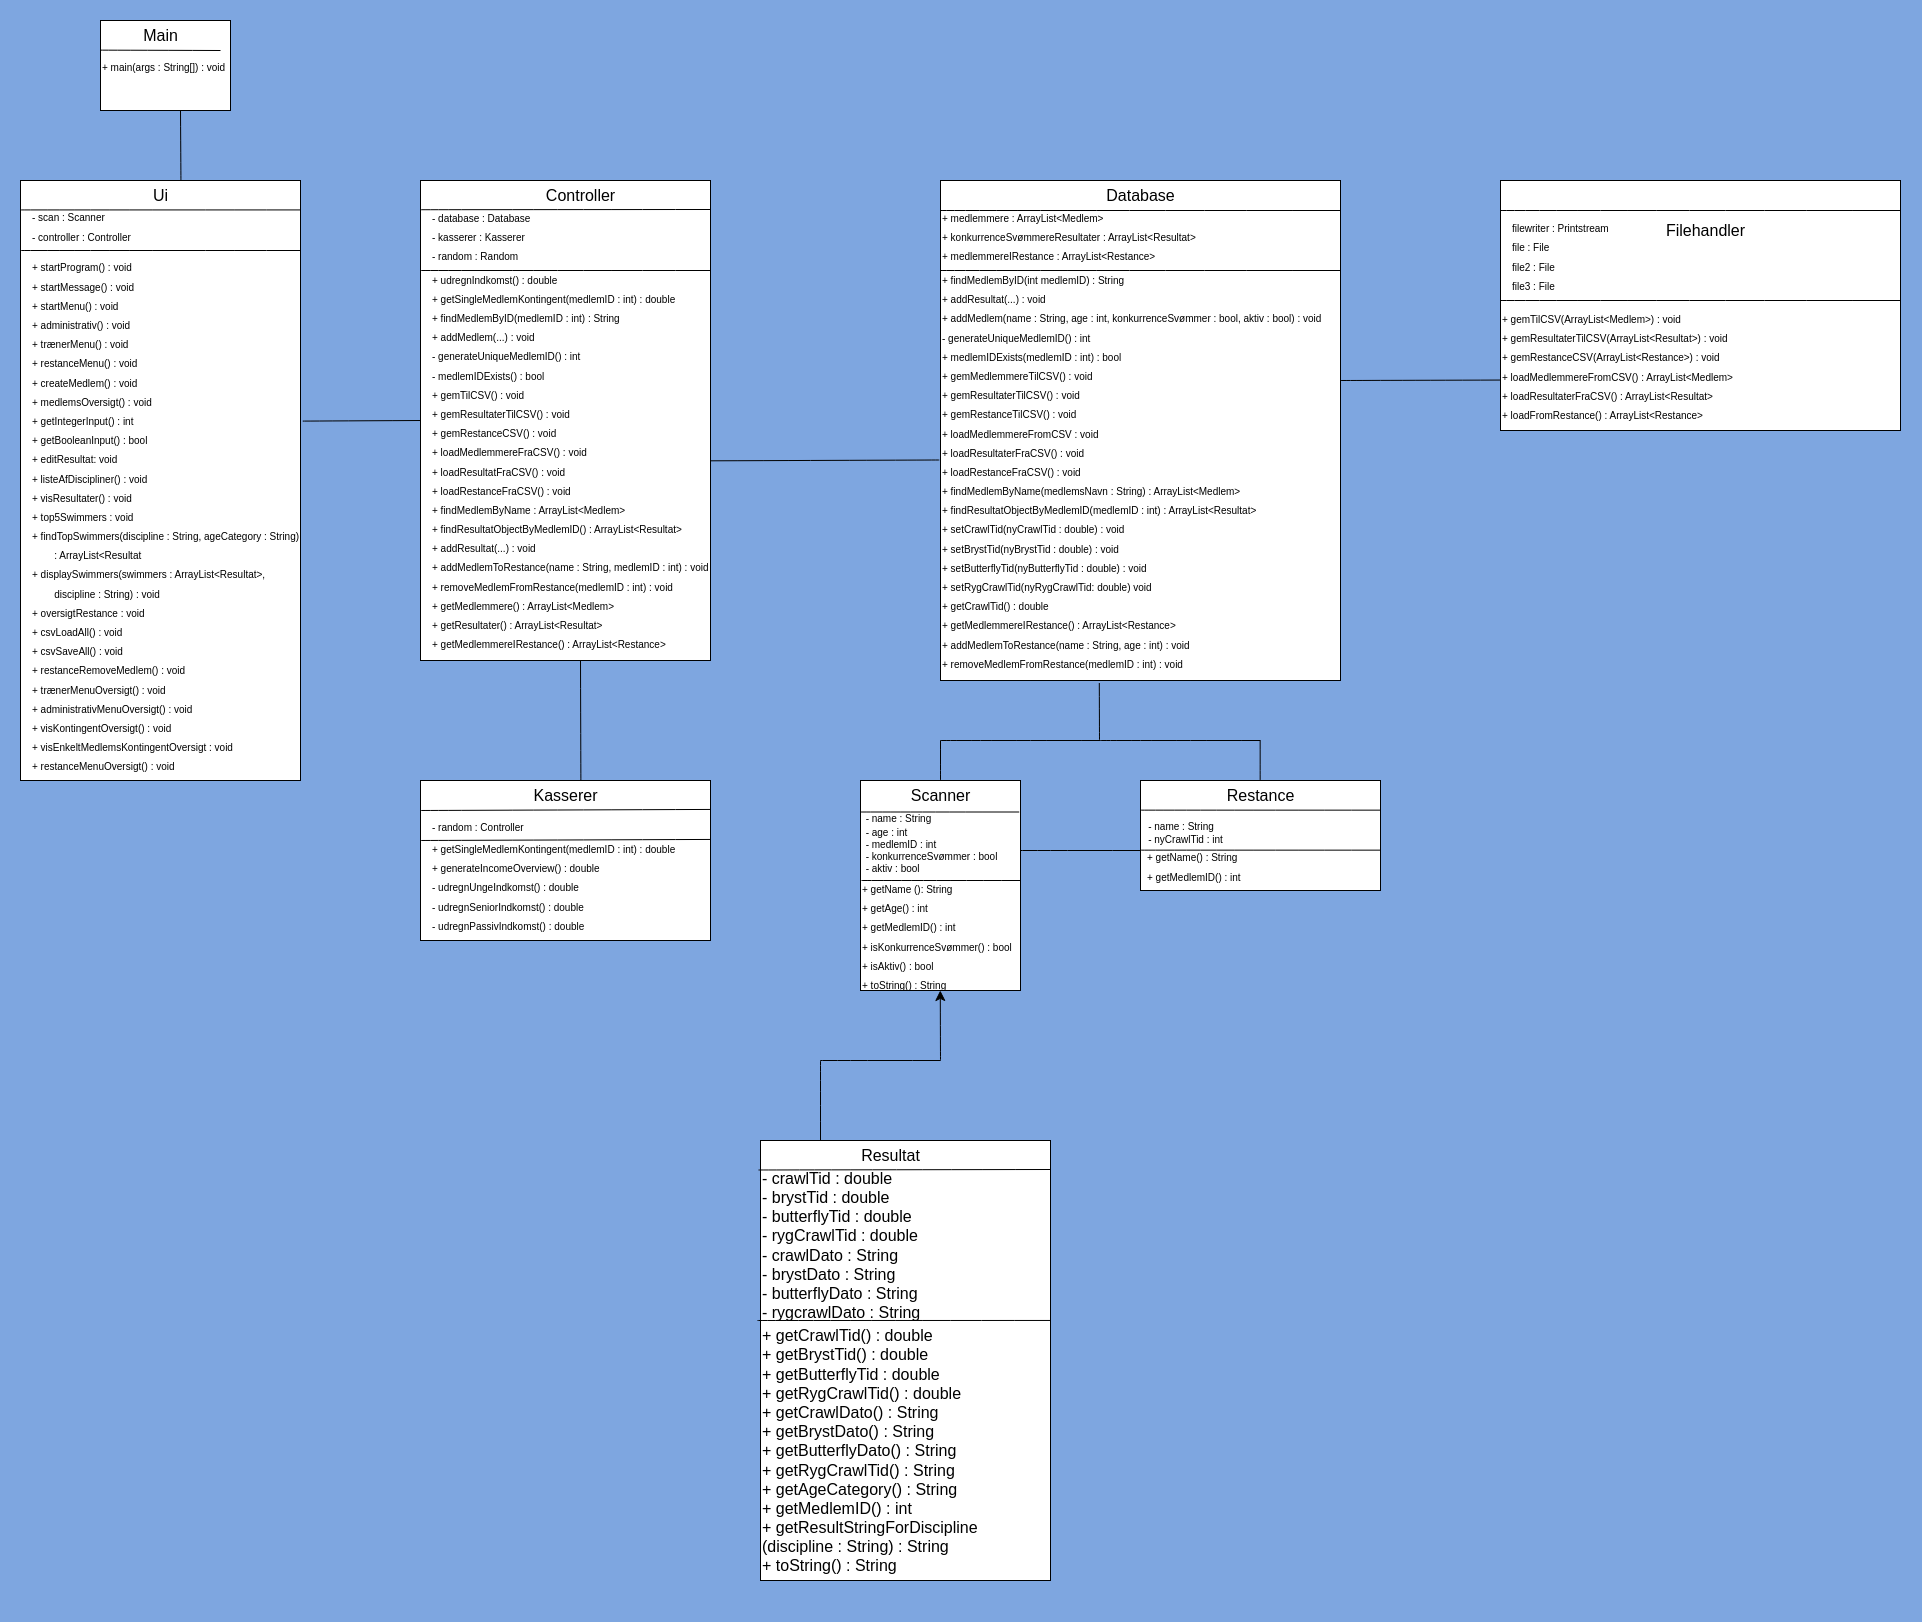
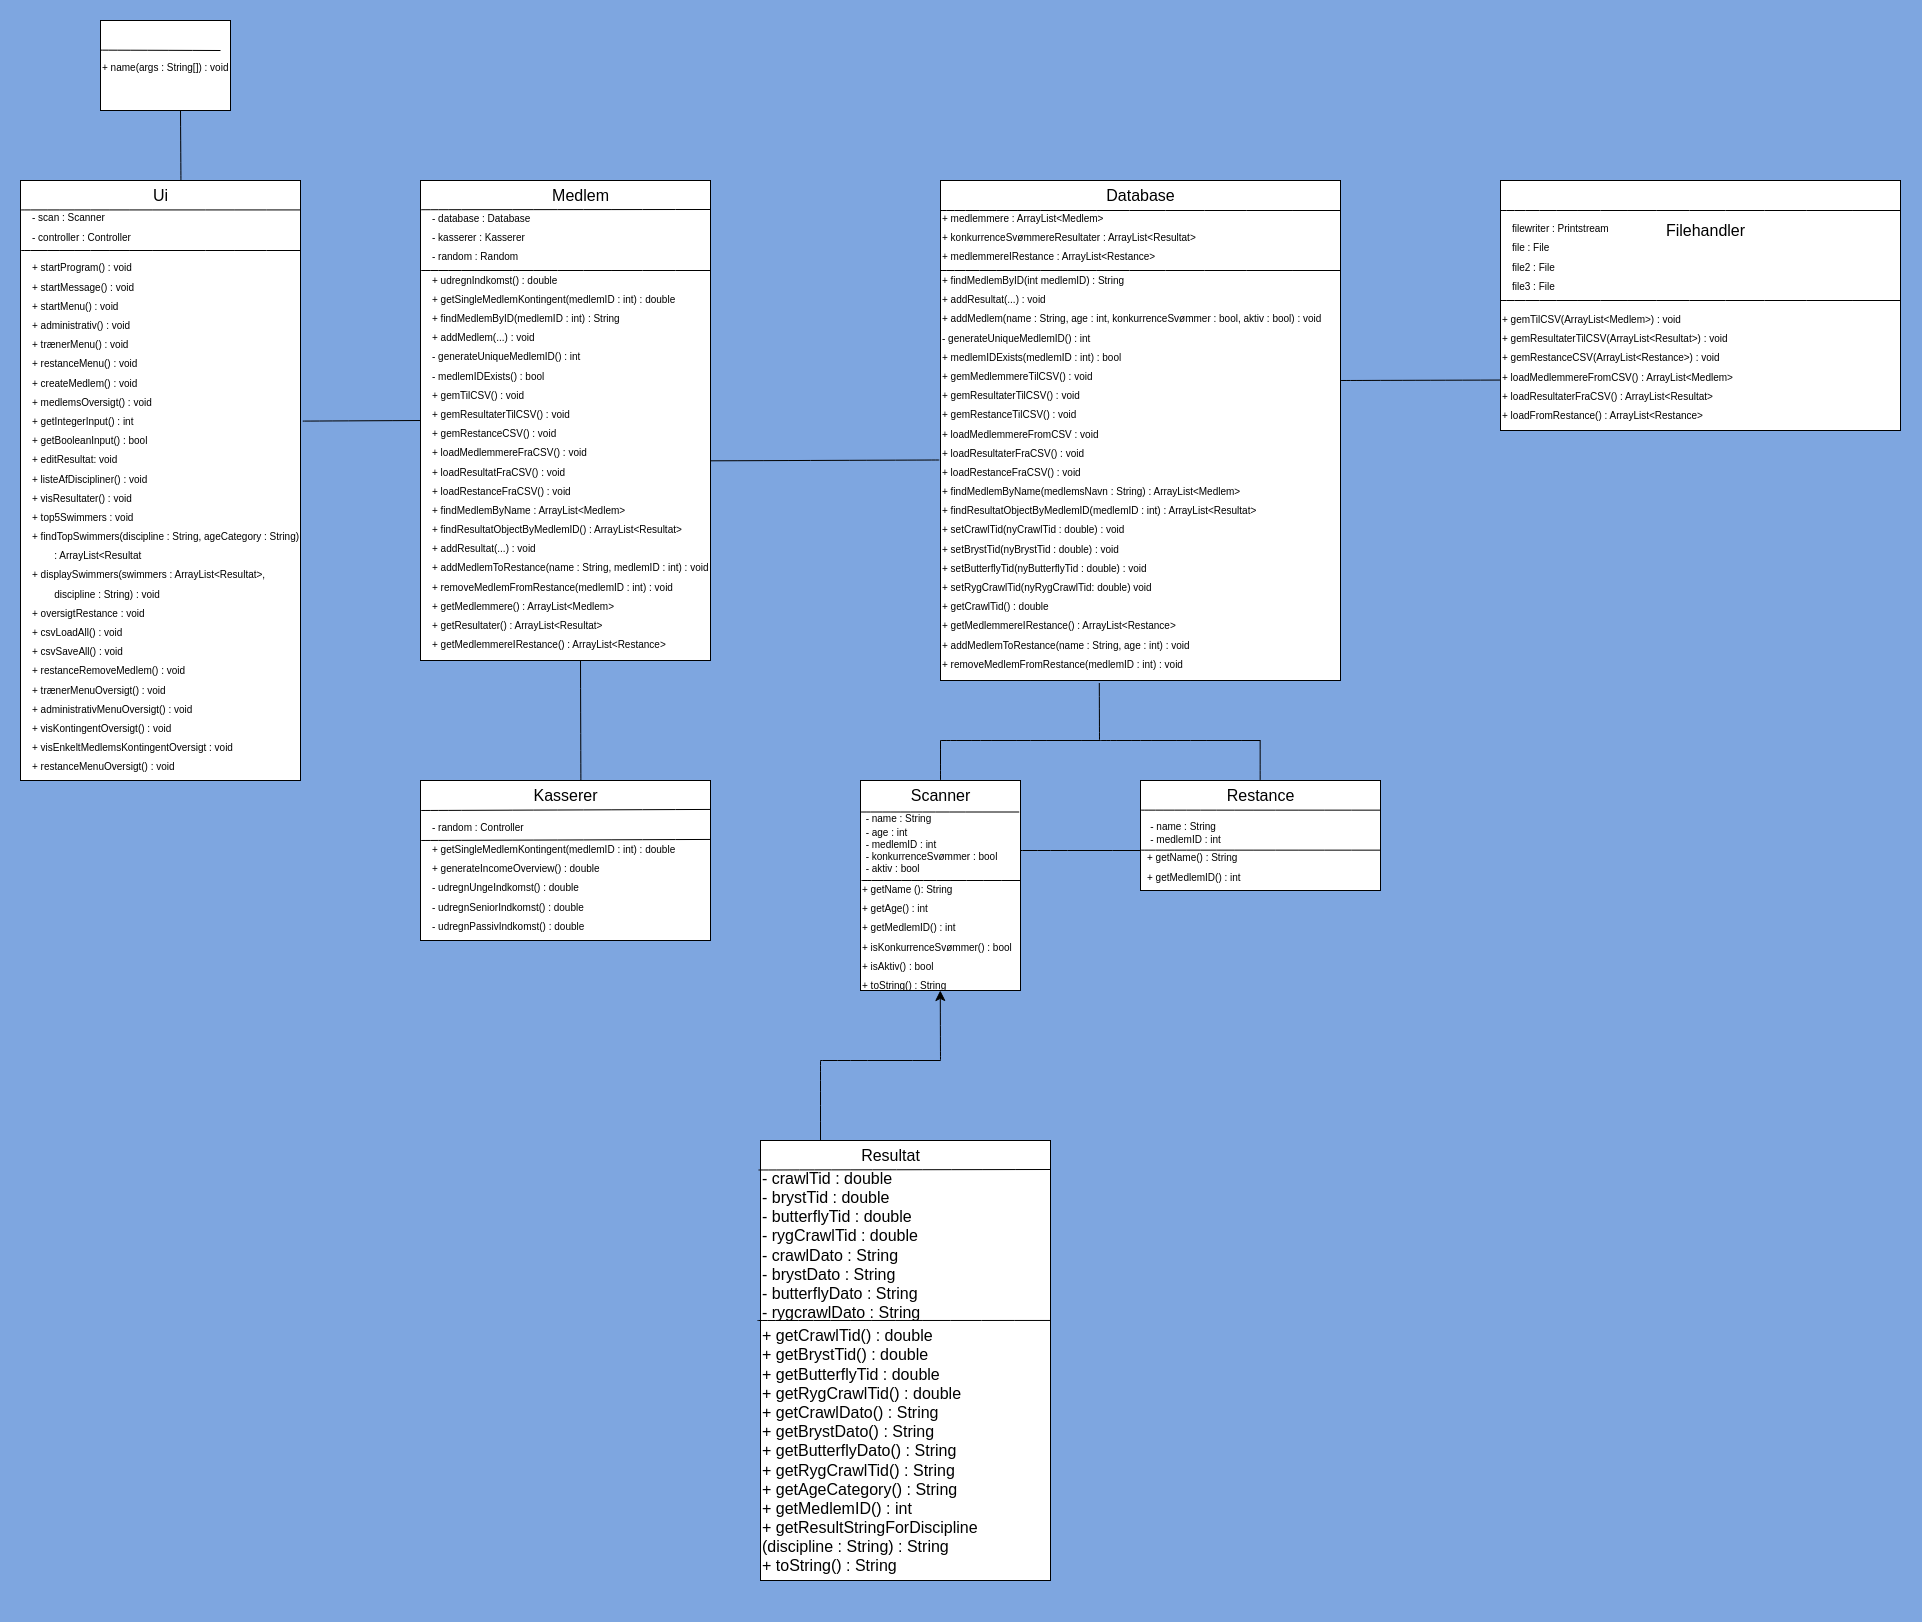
(161, 36) -> none
(216, 66) -> (218, 66)
(581, 196) -> (581, 196)
(1186, 831) -> (1186, 831)
